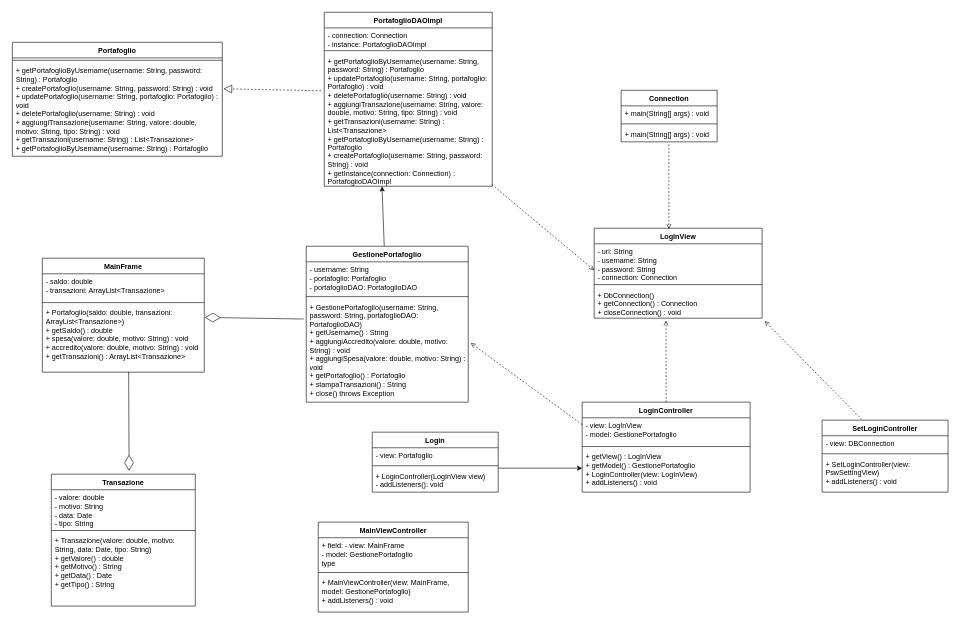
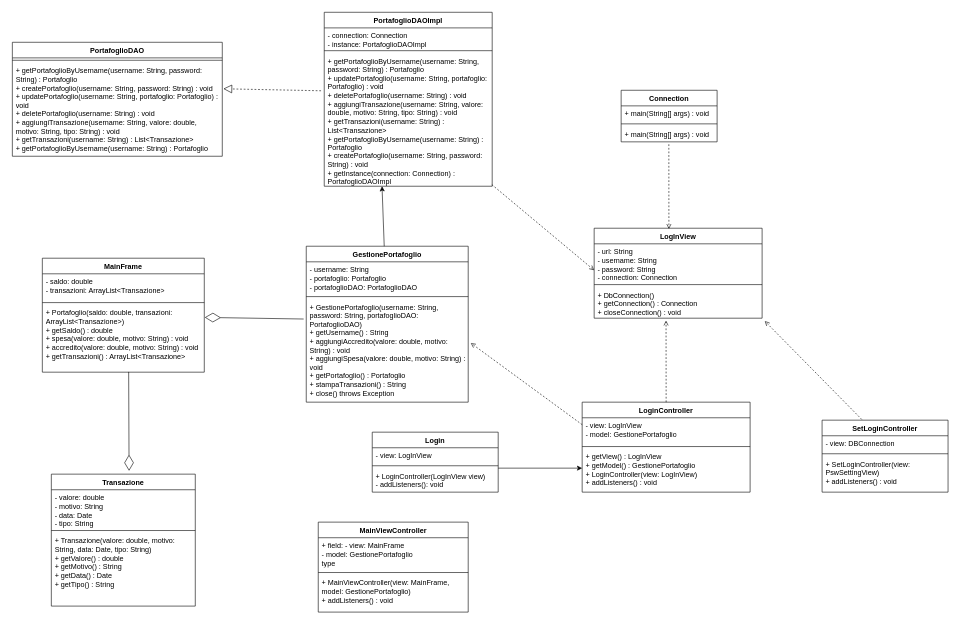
(117, 51) -> (117, 51)
(409, 456) -> (405, 456)
